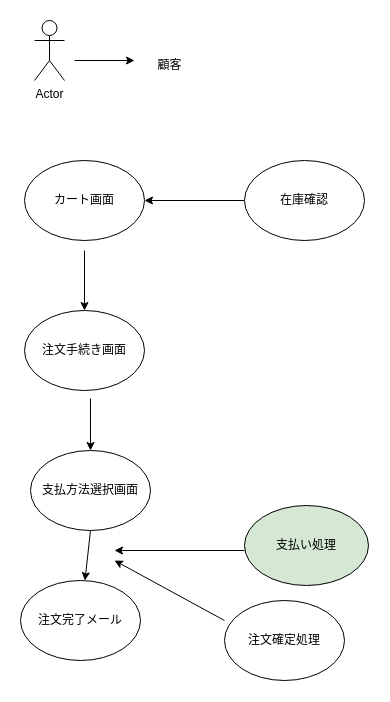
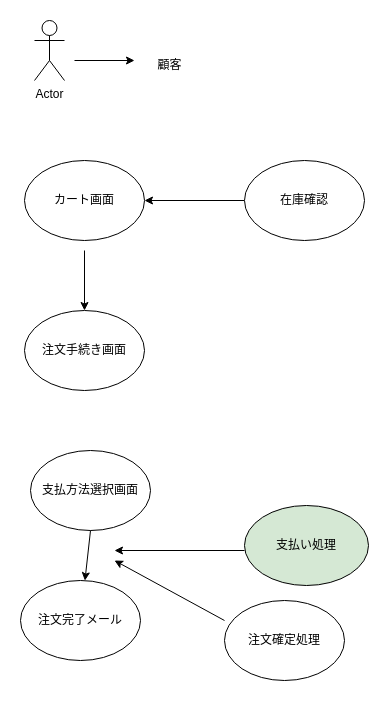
(91, 421) -> none
